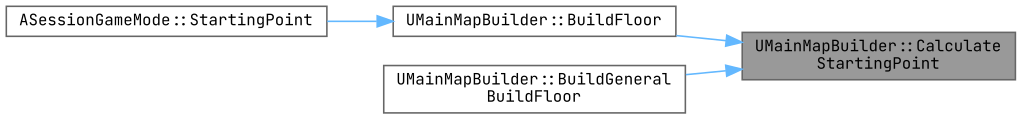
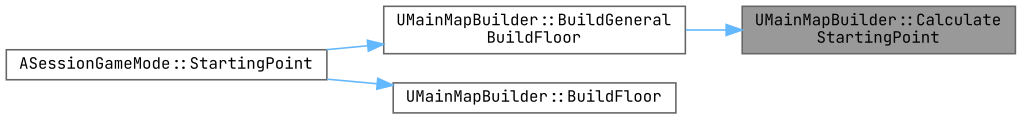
(701, 38) -> none
none -> (347, 48)
